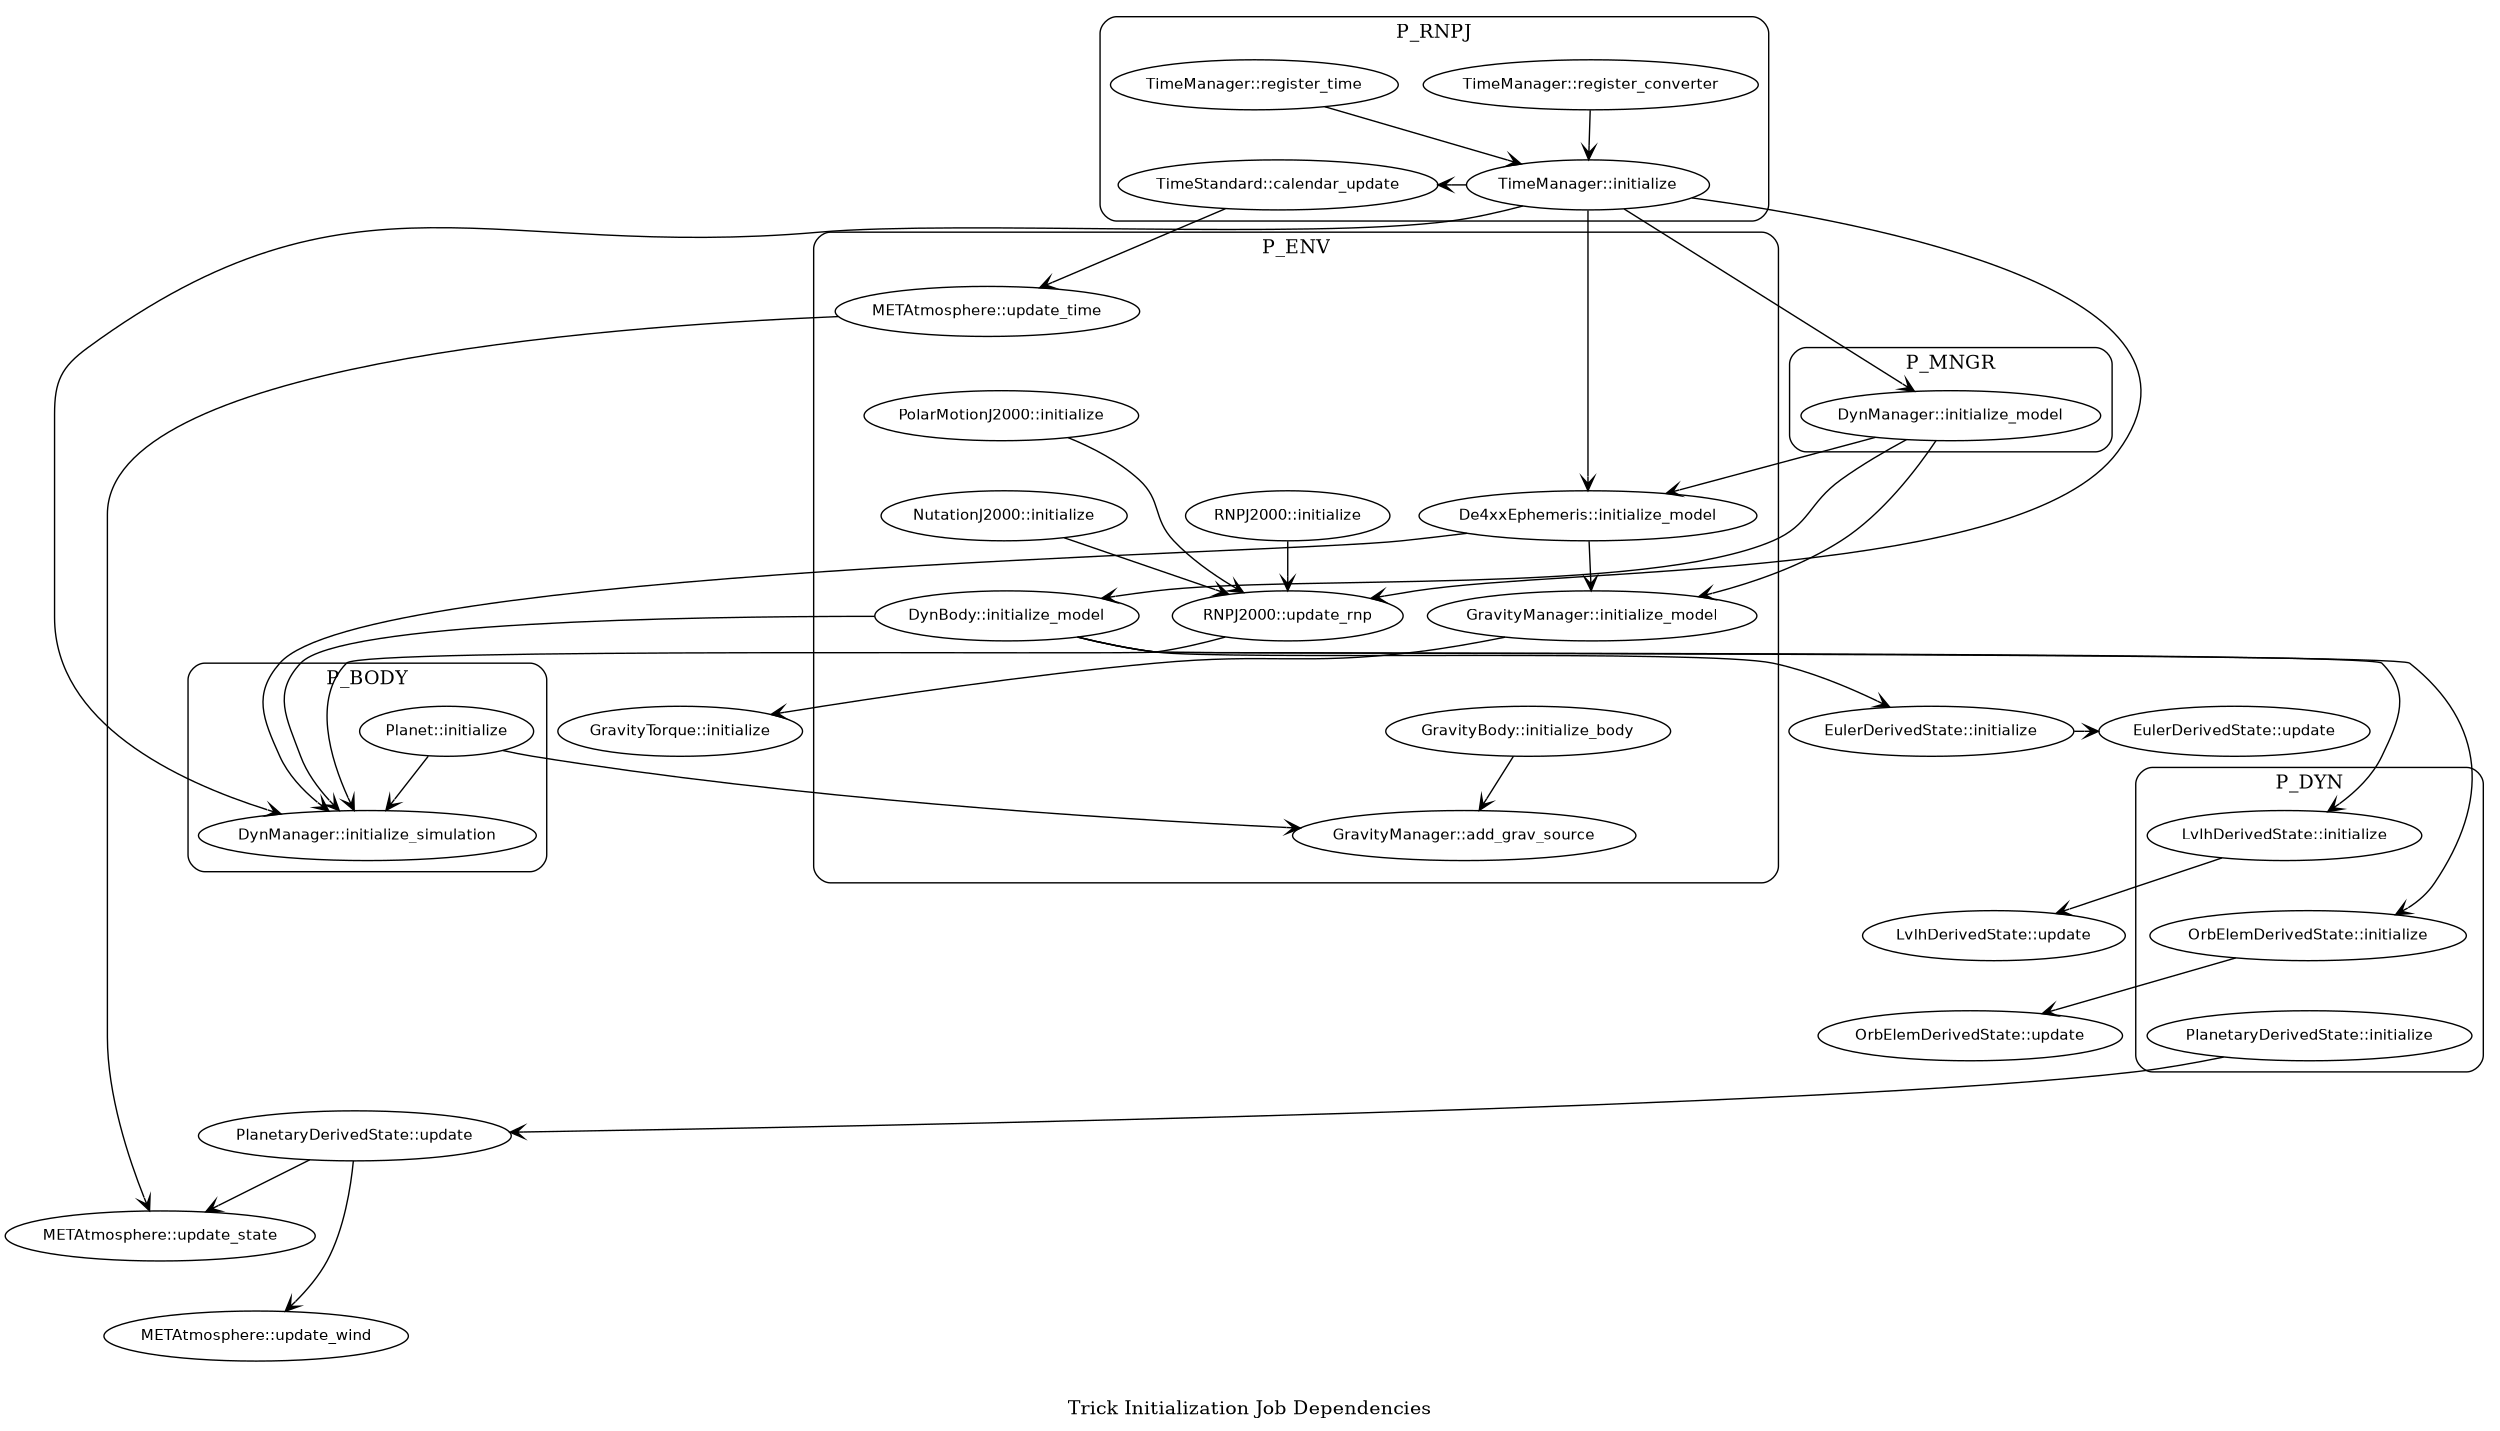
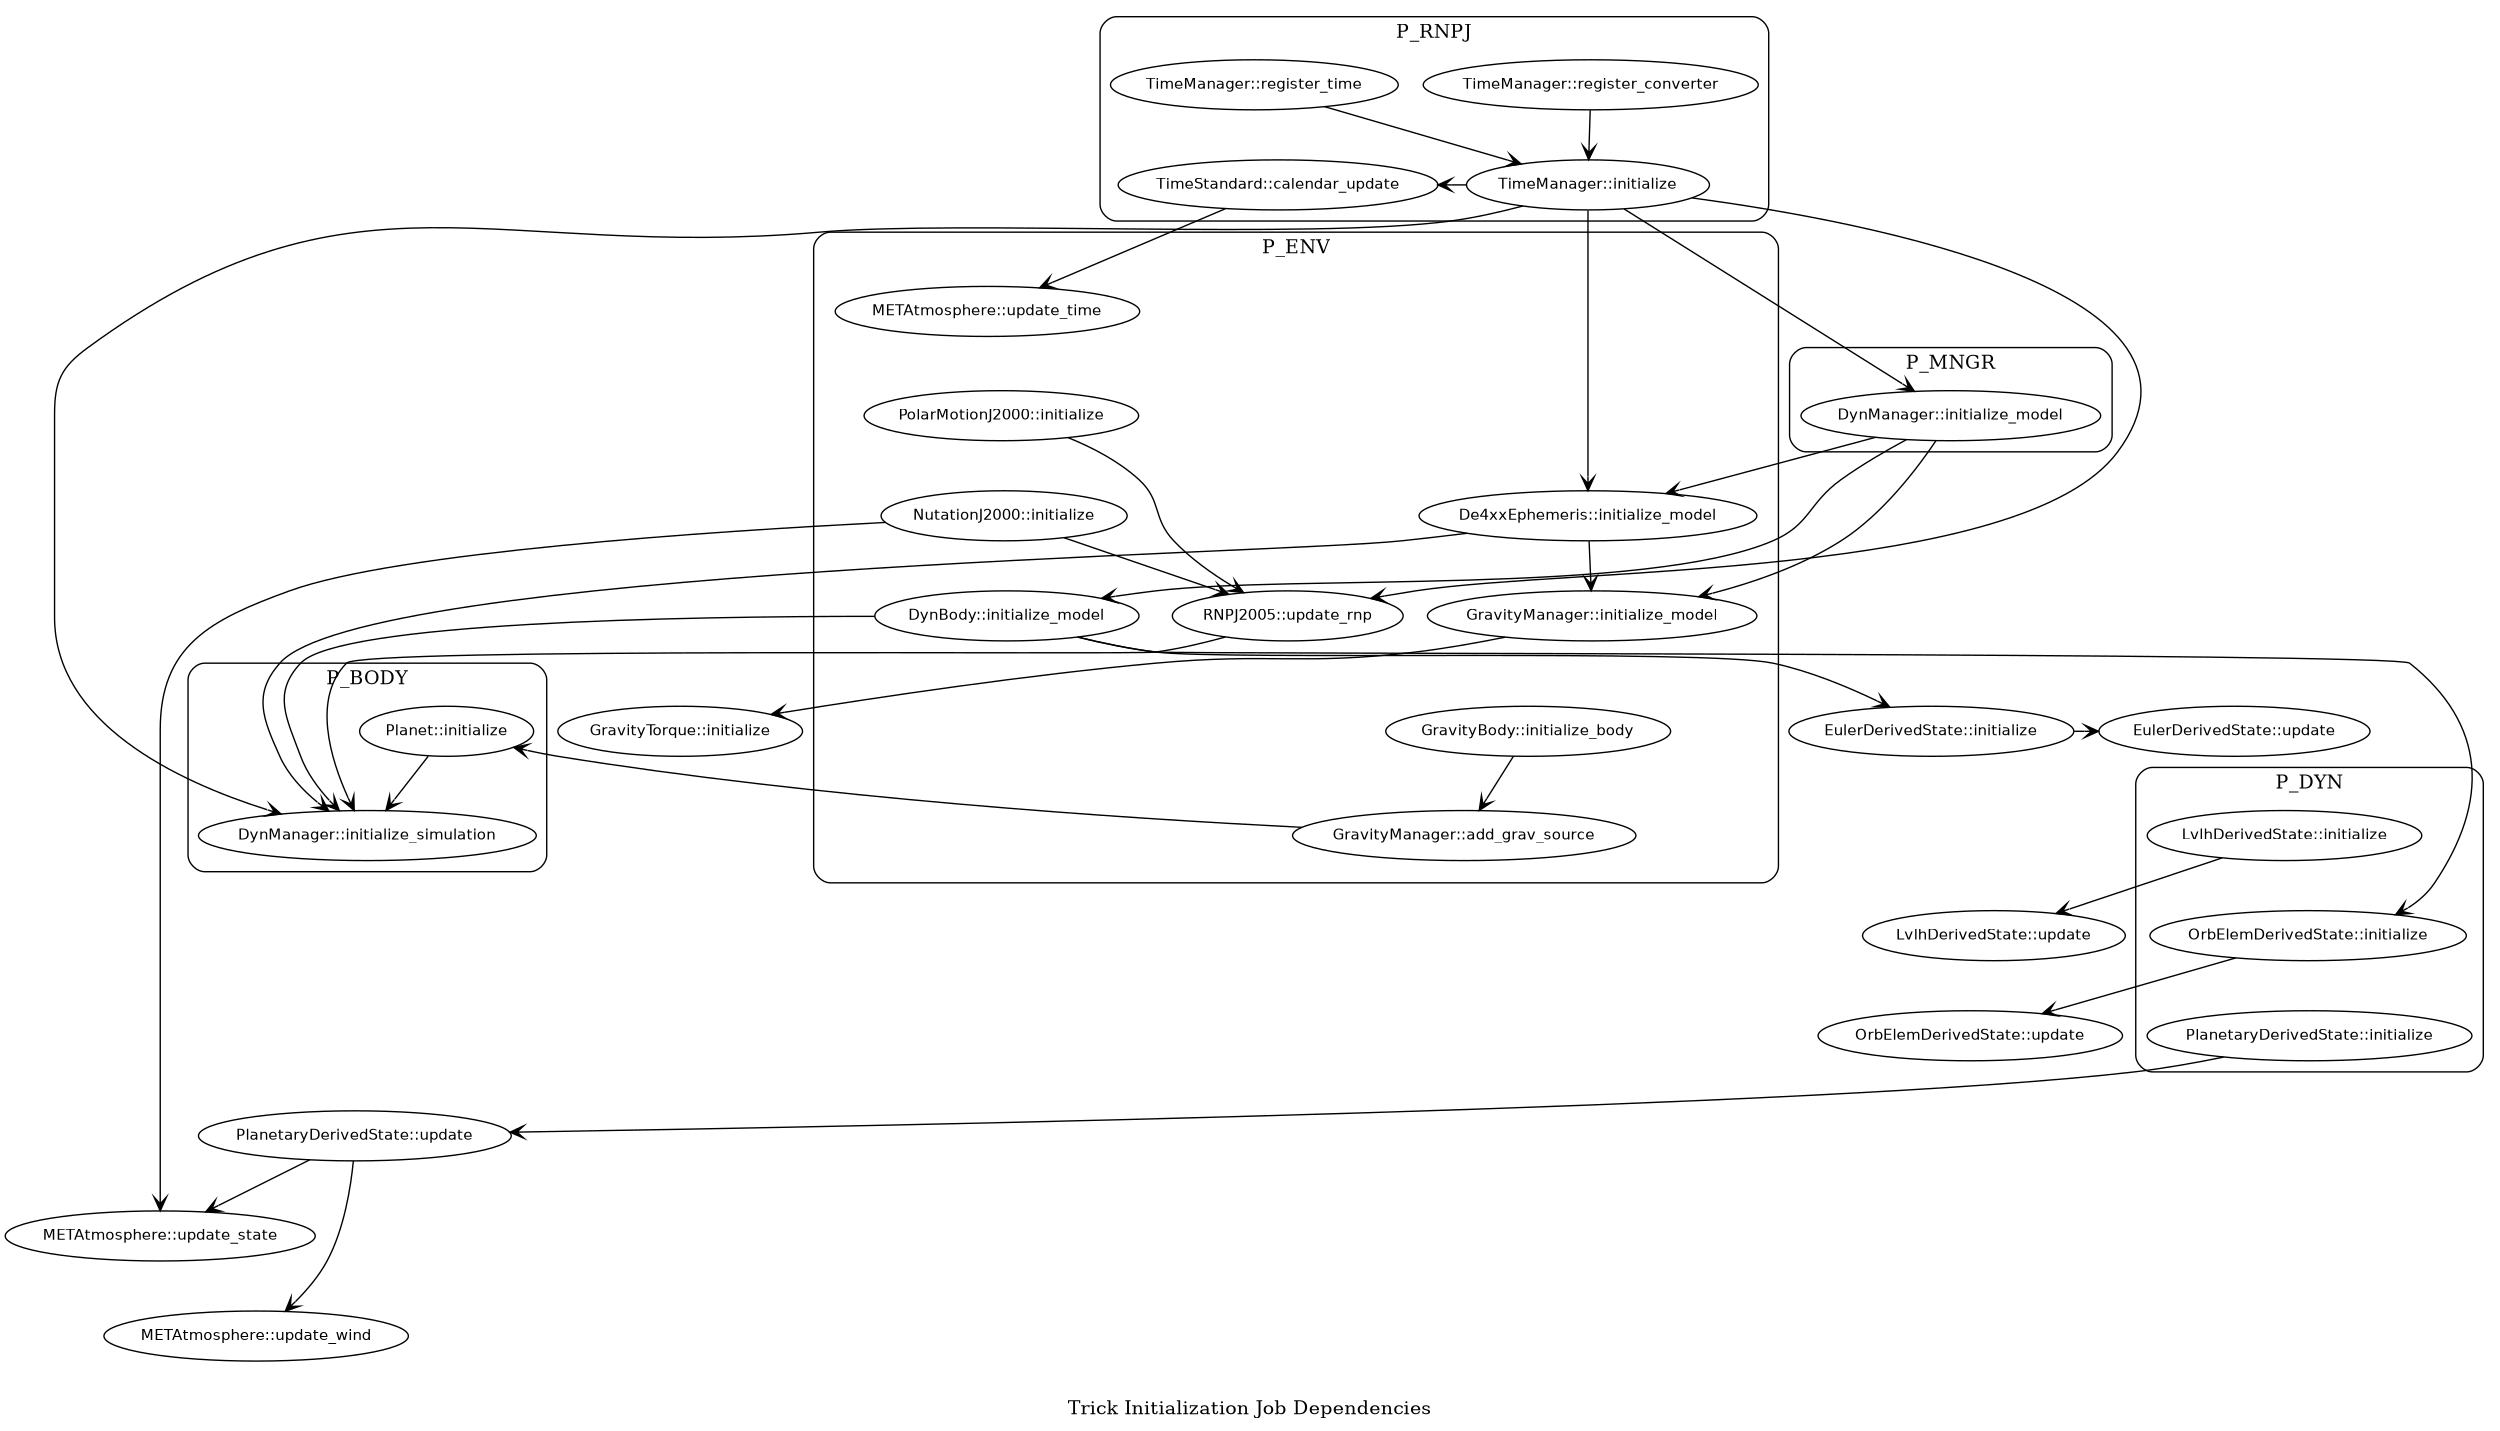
(127, 468) -> (256, 604)
(1288, 516) -> none
(1288, 616) -> (1288, 616)
(1812, 654) -> none
(894, 800) -> (914, 800)
